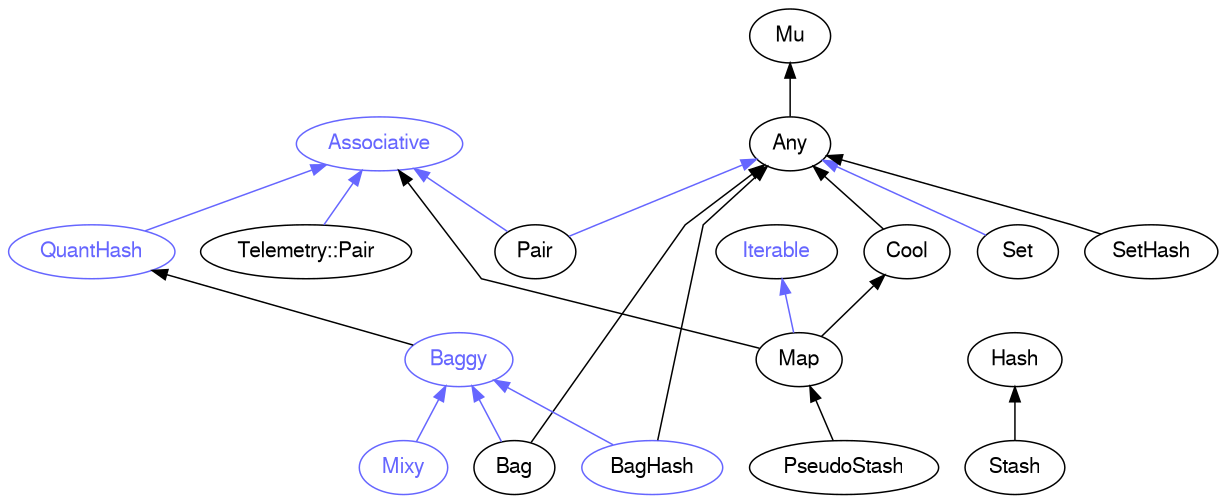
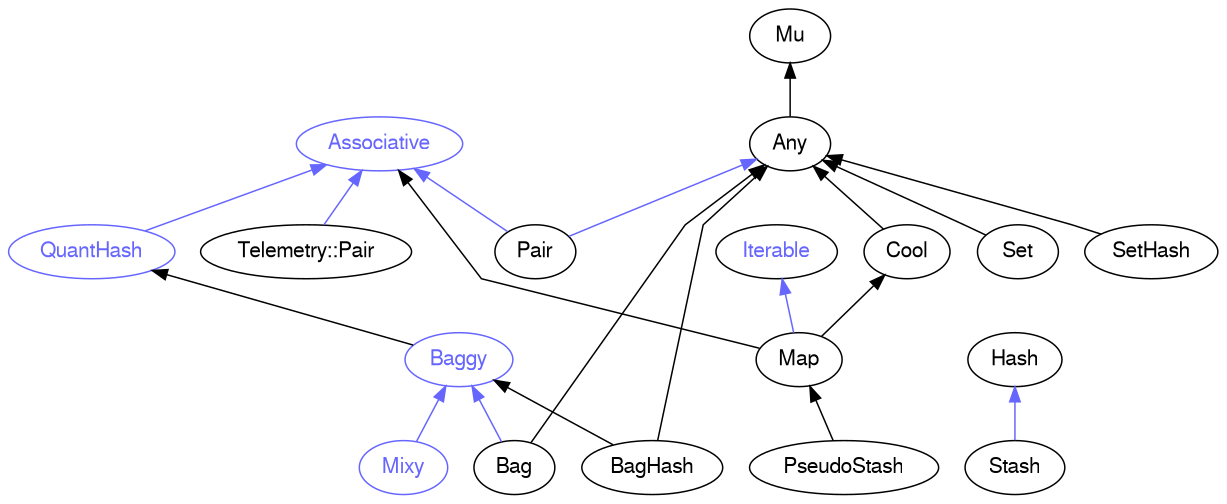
(911, 201) -> (911, 201)
(563, 418) -> (563, 418)
(1015, 421) -> (1015, 421)
(652, 468) -> (652, 468)
